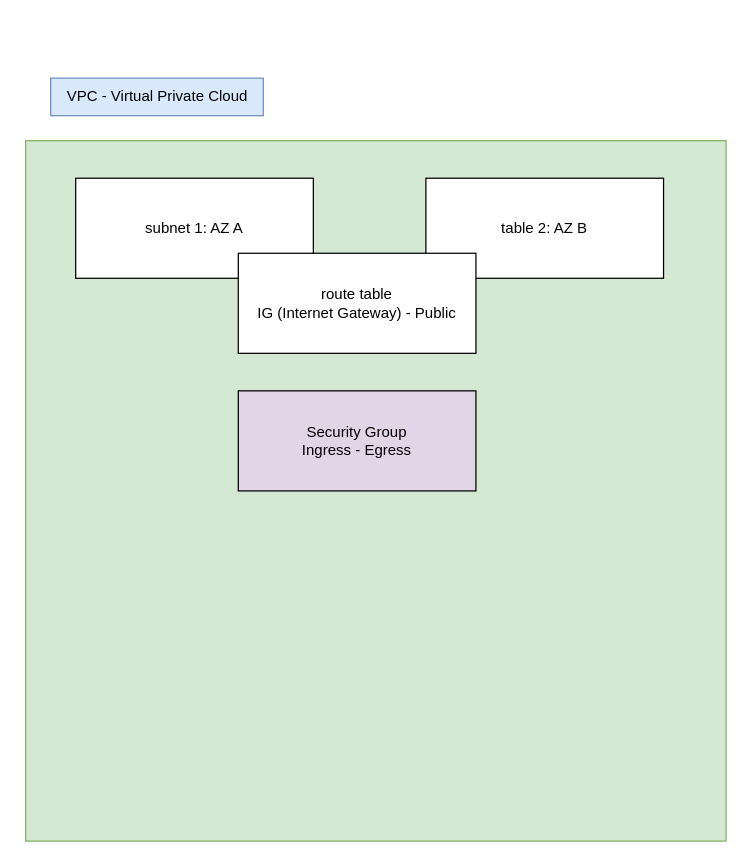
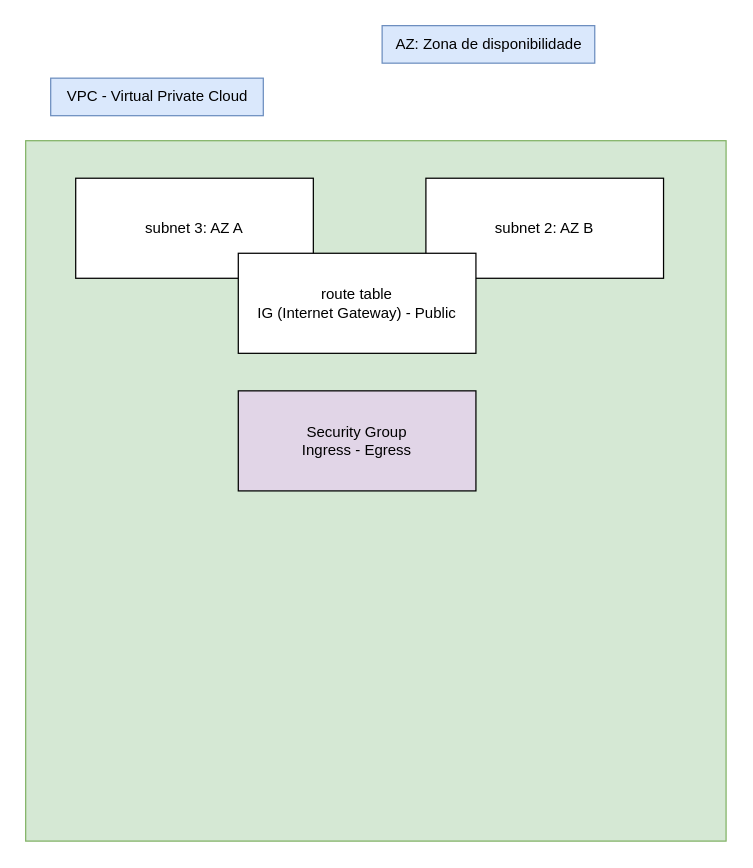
none -> (488, 44)
(194, 228) -> (194, 228)
(544, 228) -> (544, 228)
